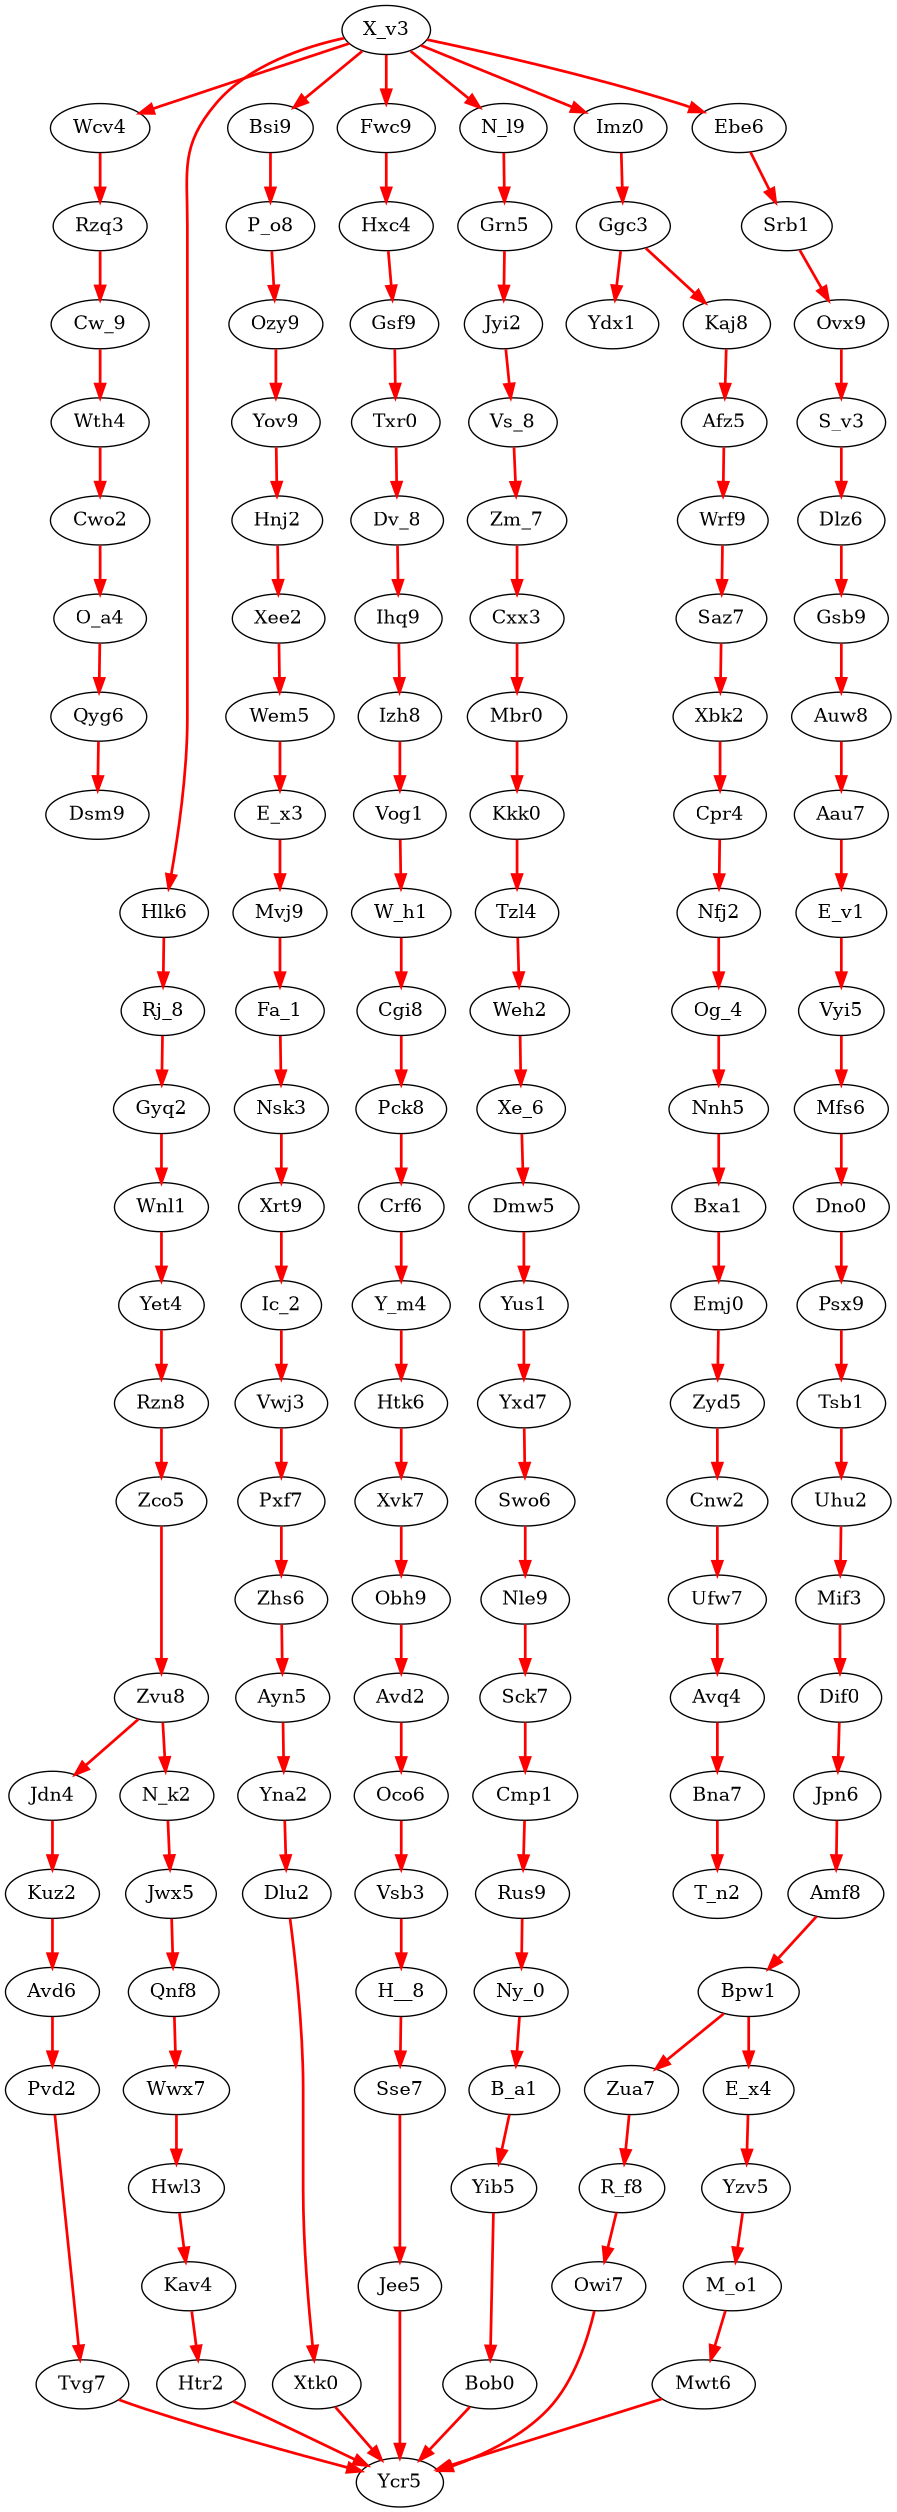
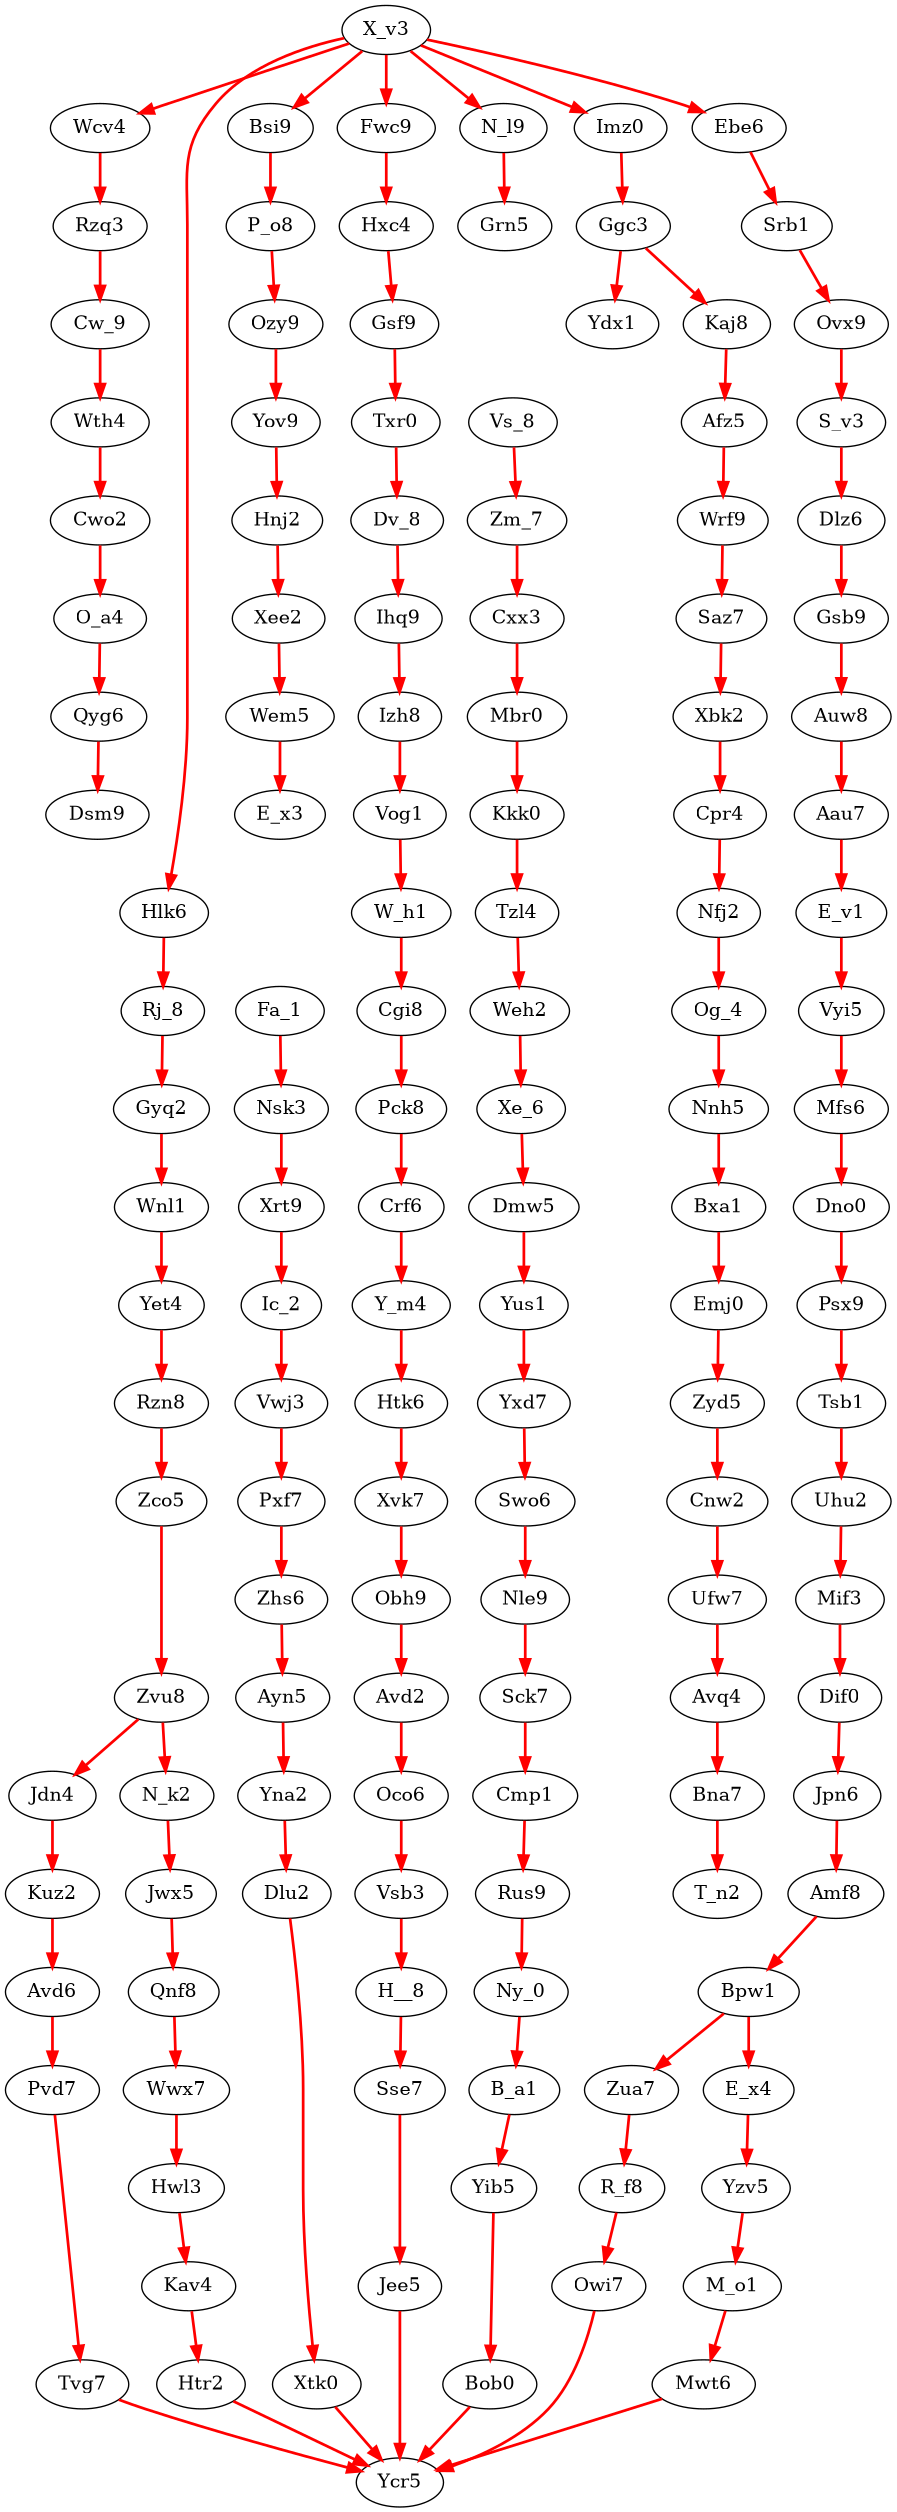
(503, 324) -> none
(280, 913) -> none
(52, 2090) -> (52, 2090)
